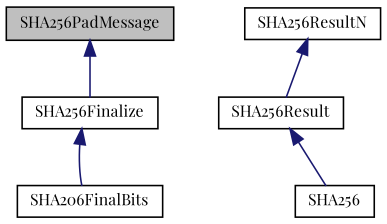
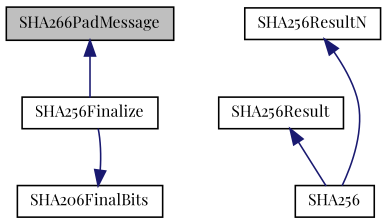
(90, 24) -> (90, 24)
(294, 76) -> (359, 117)
(80, 165) -> (101, 149)
